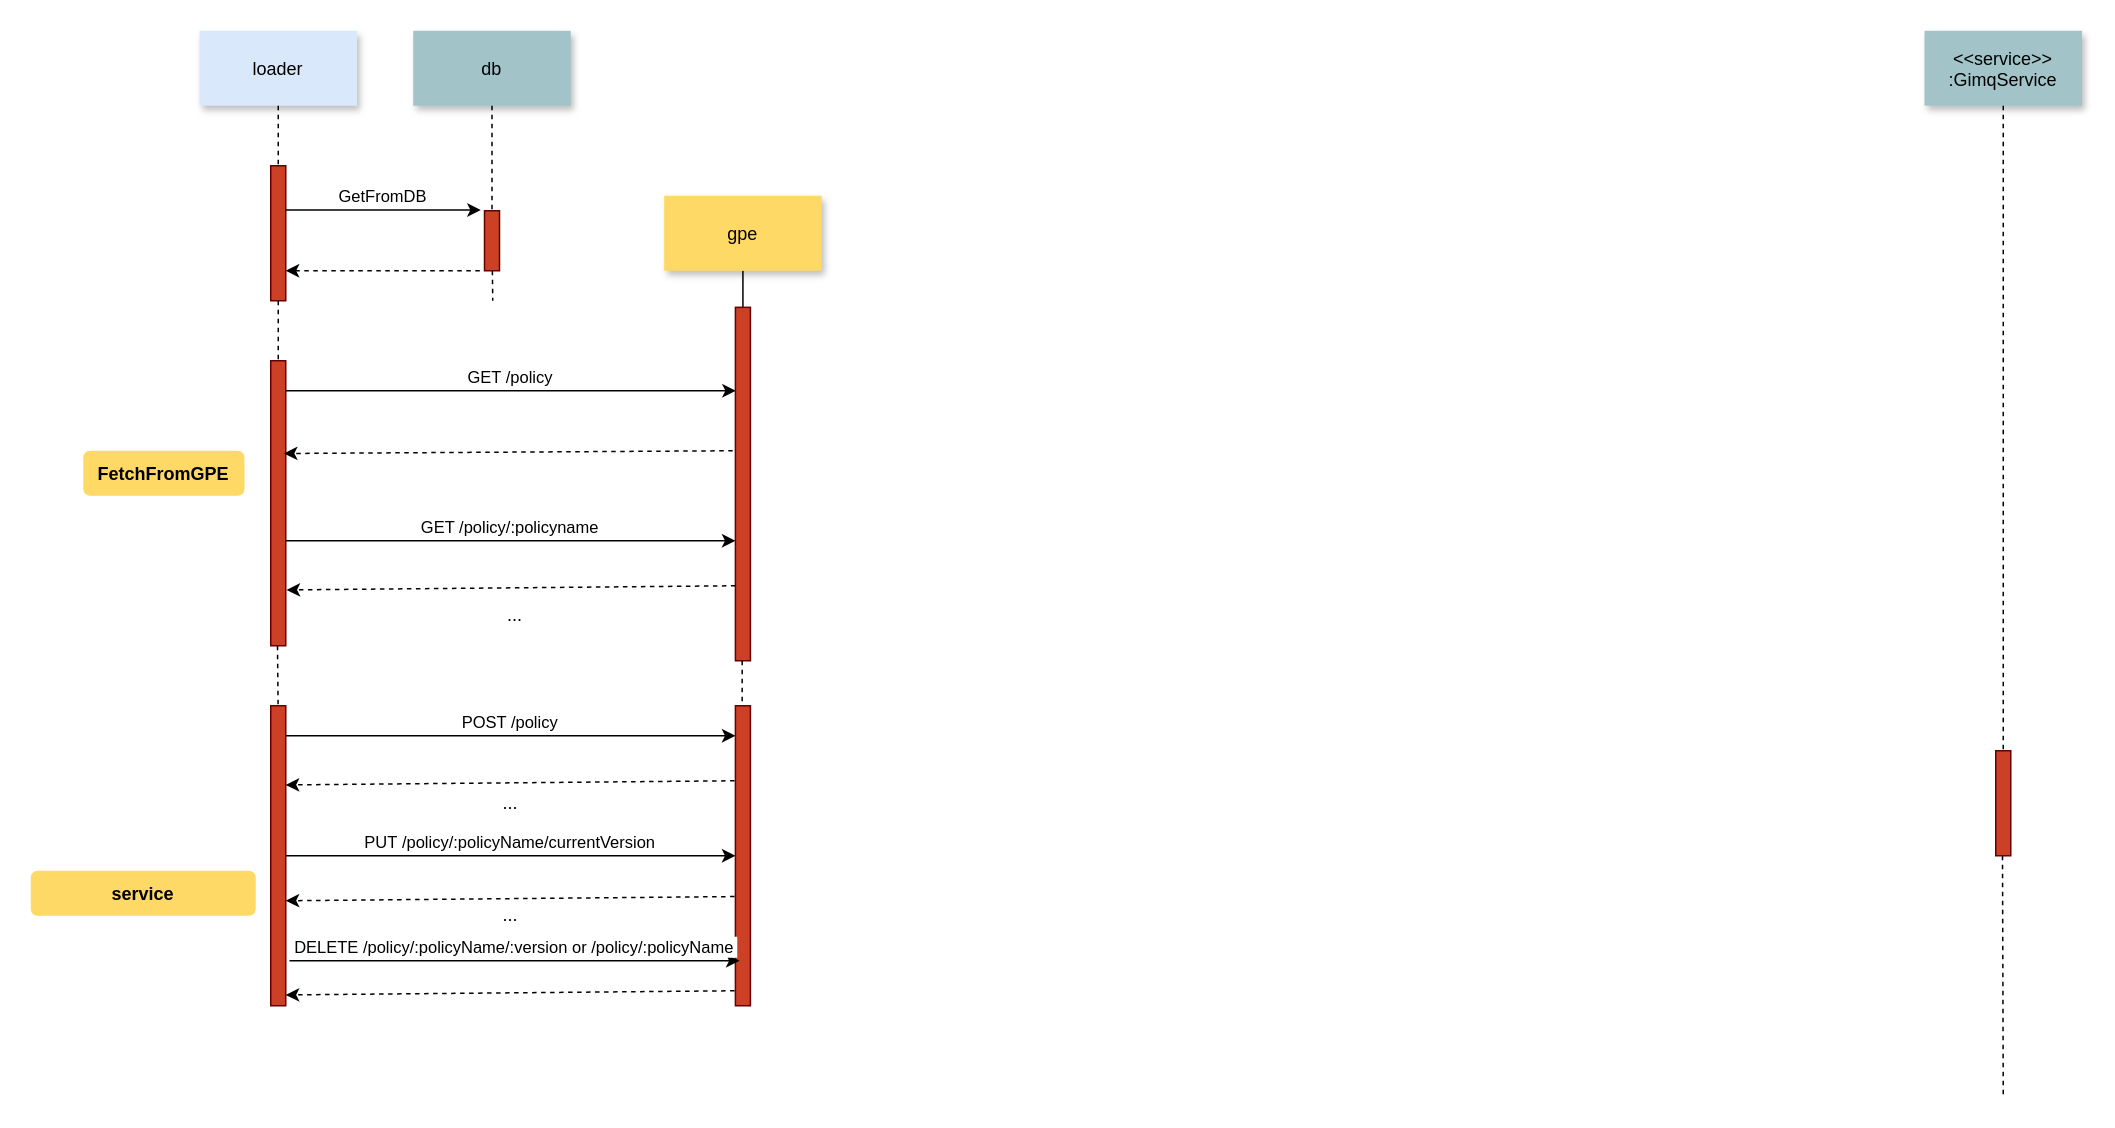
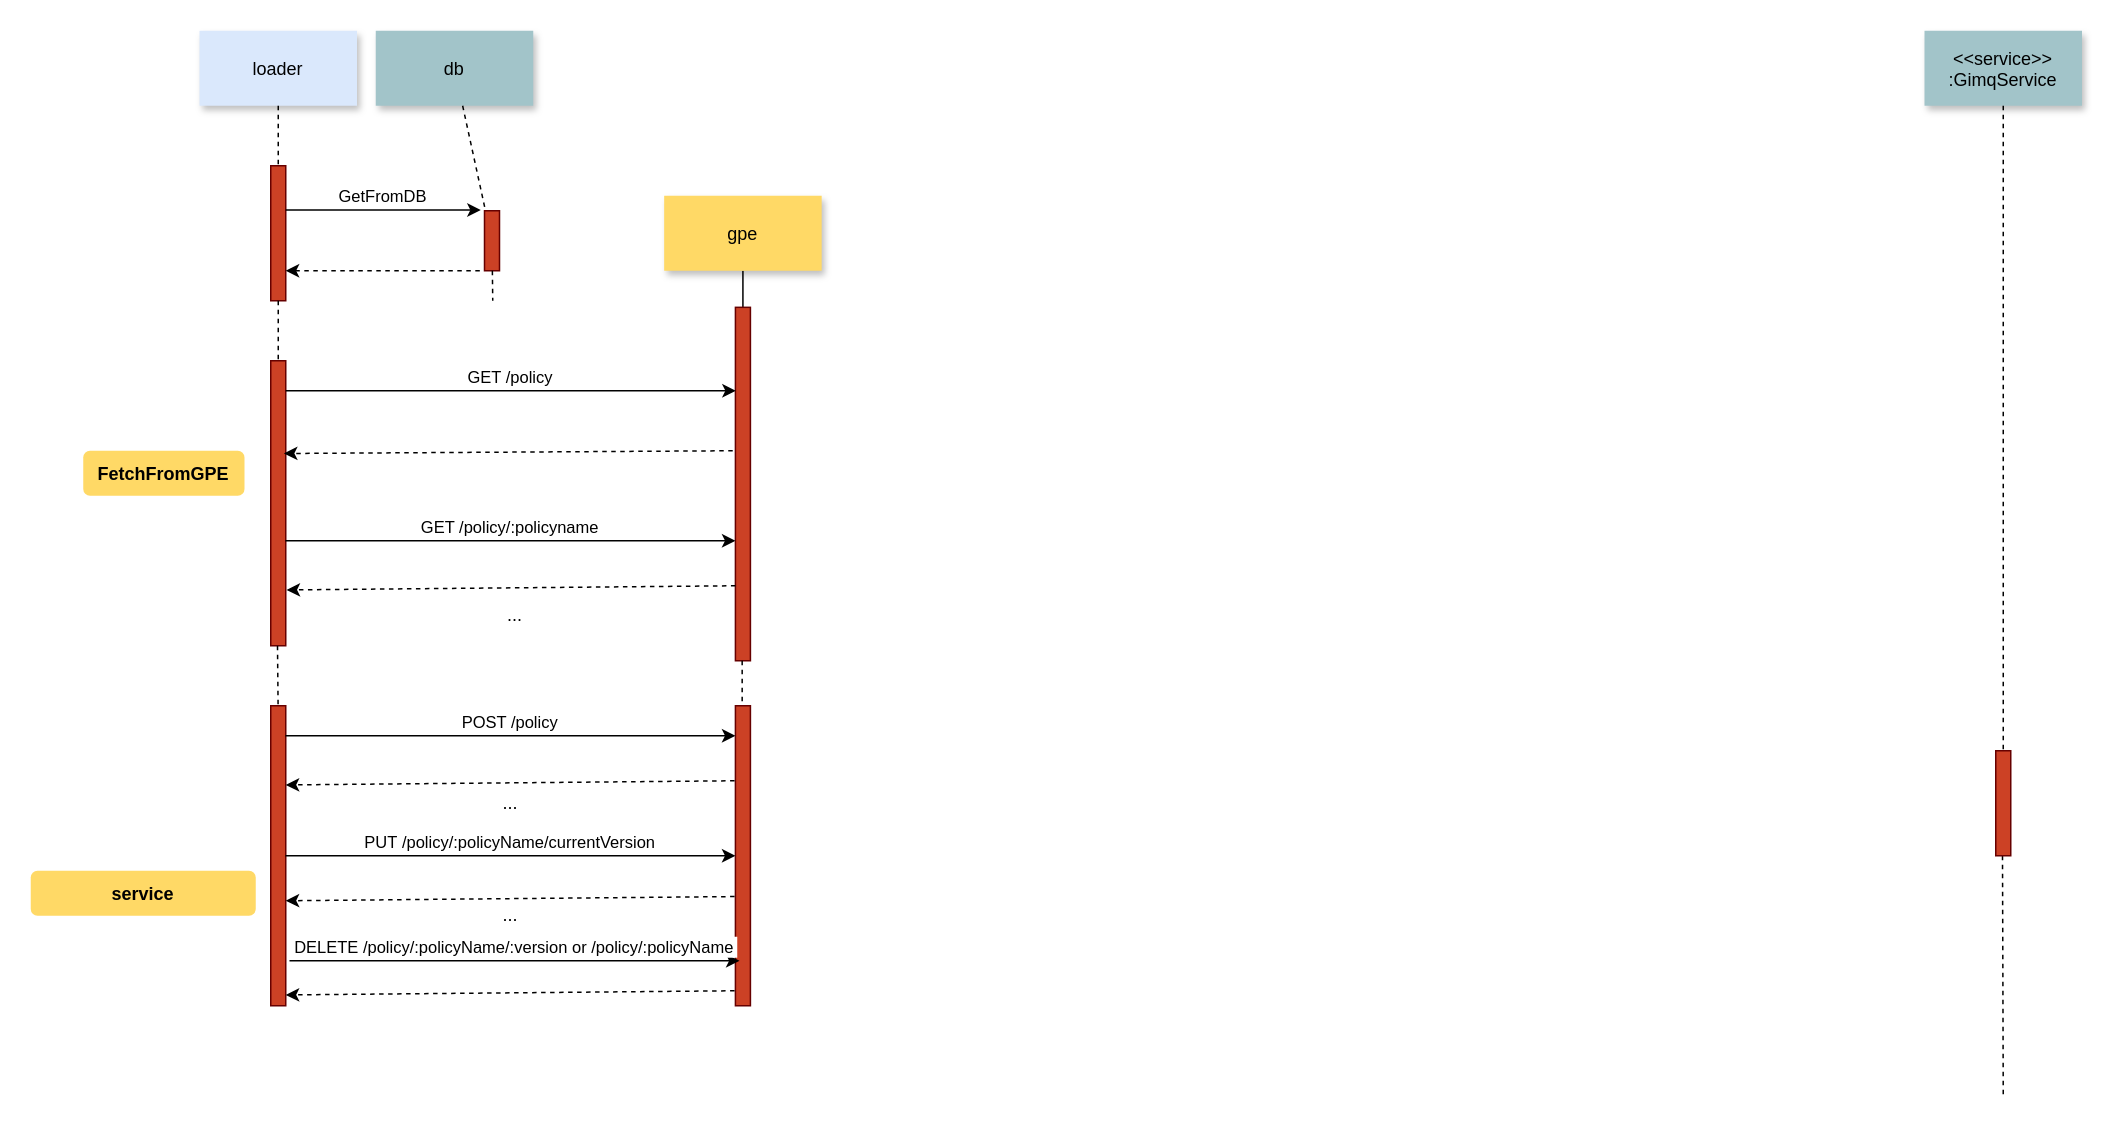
(492, 68) -> (455, 68)
